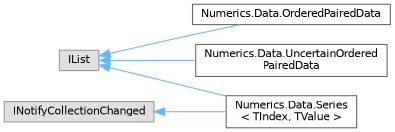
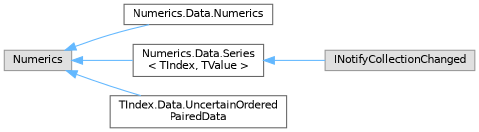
(291, 14) -> (198, 14)
(79, 60) -> (38, 60)
(291, 60) -> (198, 112)
(196, 112) -> (300, 60)
